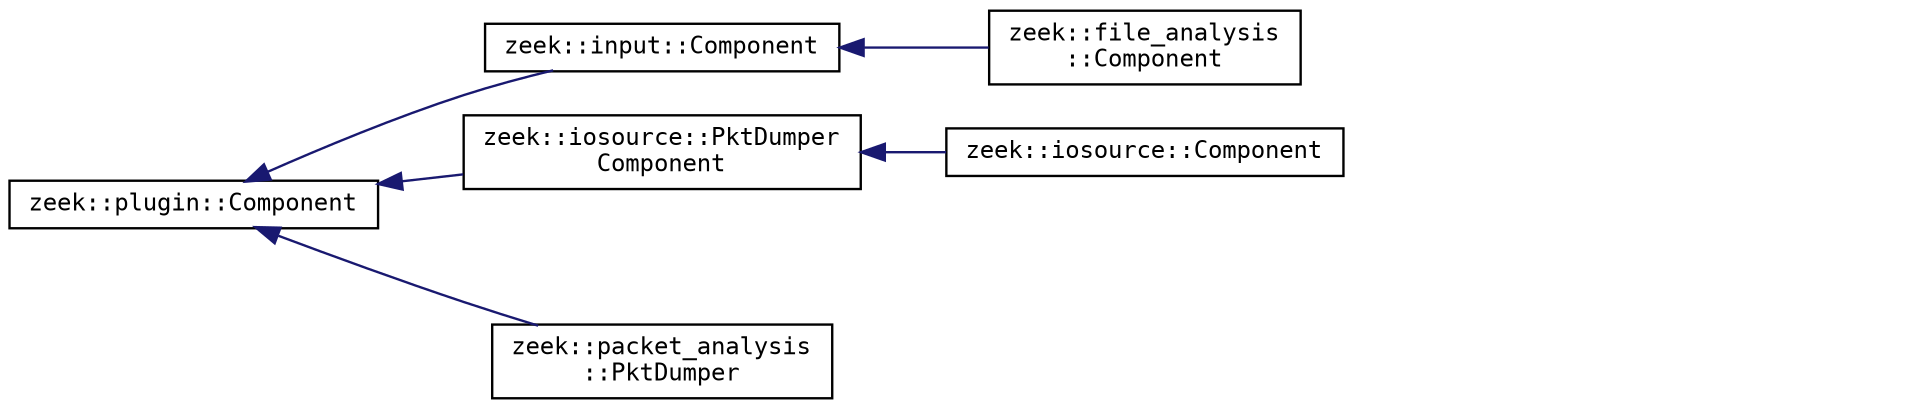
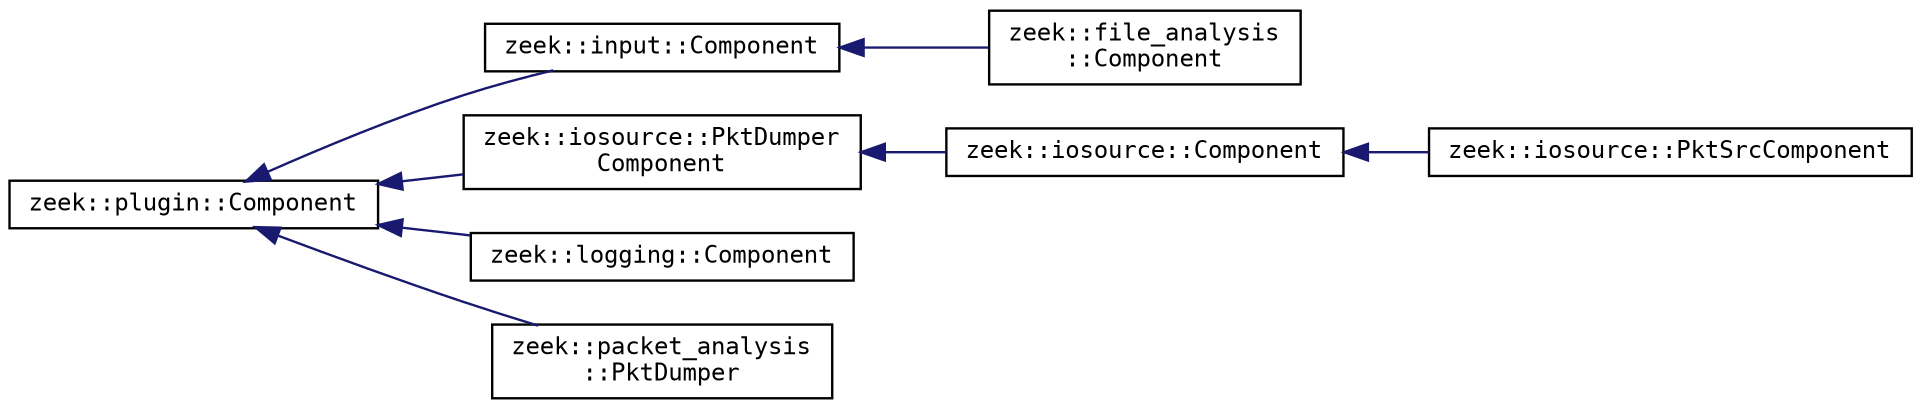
none -> (1670, 152)
none -> (662, 257)
